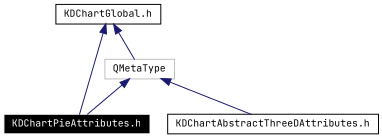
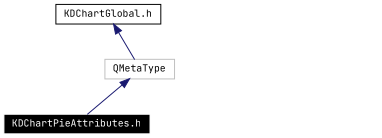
(91, 74) -> none
(273, 124) -> none
